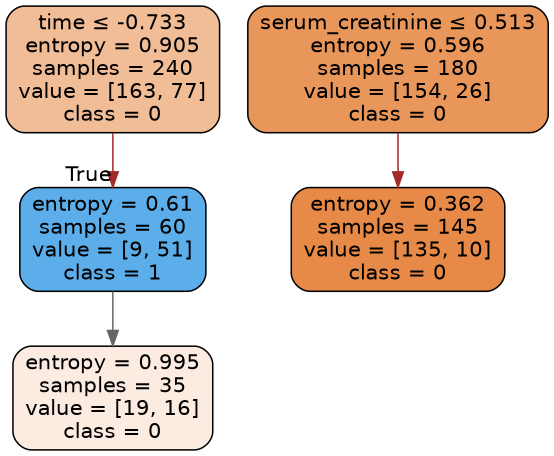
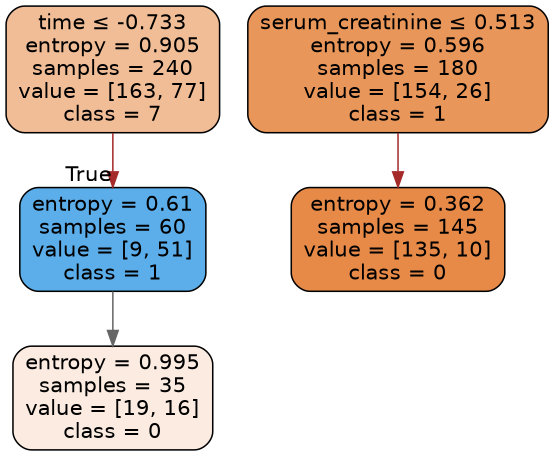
(113, 114) -> (113, 114)
(398, 114) -> (398, 114)
